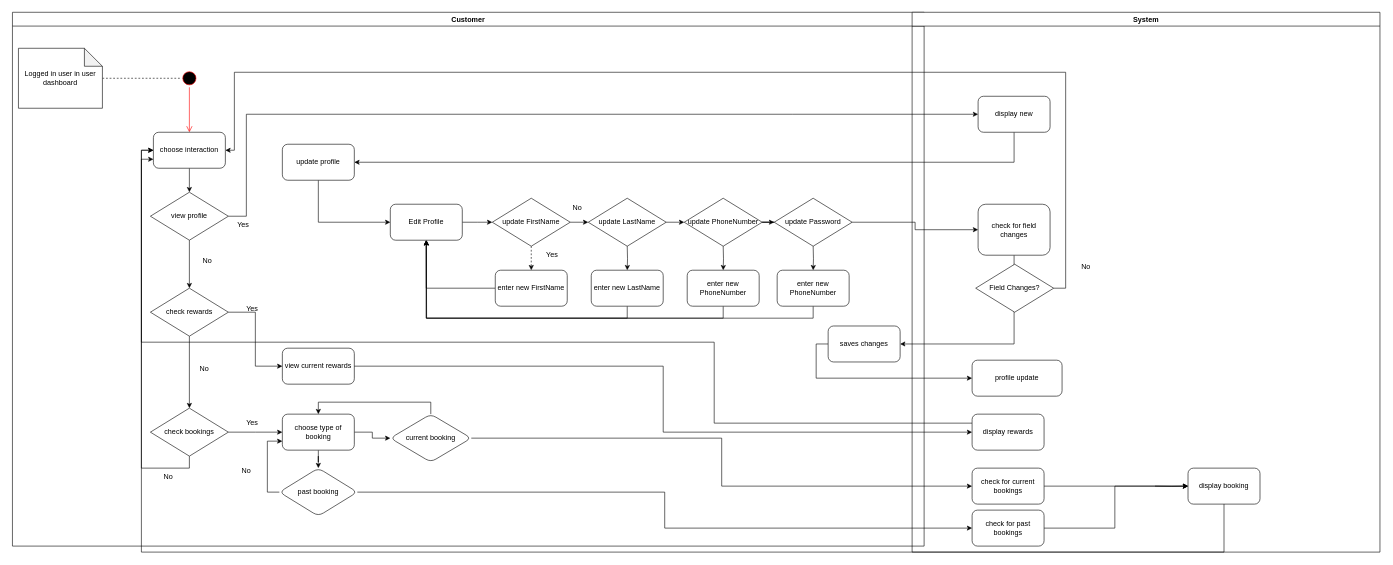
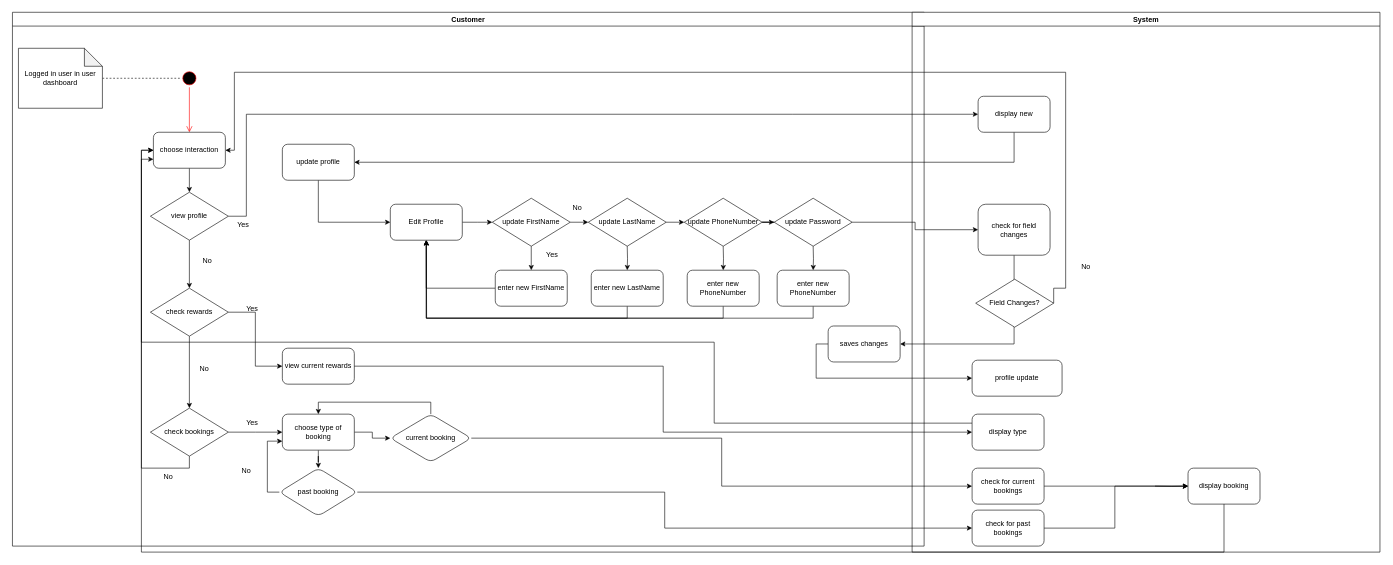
(531, 255) -> (531, 255)
(1015, 288) -> (1015, 303)
(1008, 432) -> (1008, 432)
